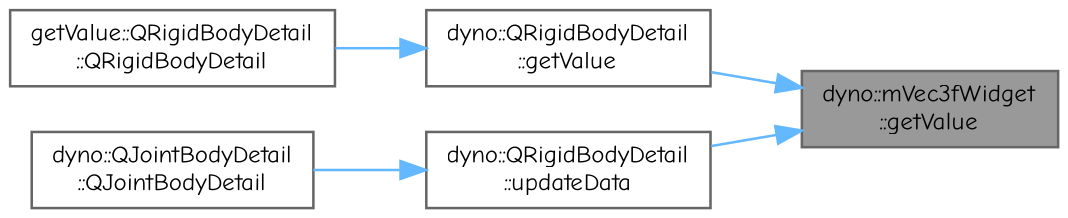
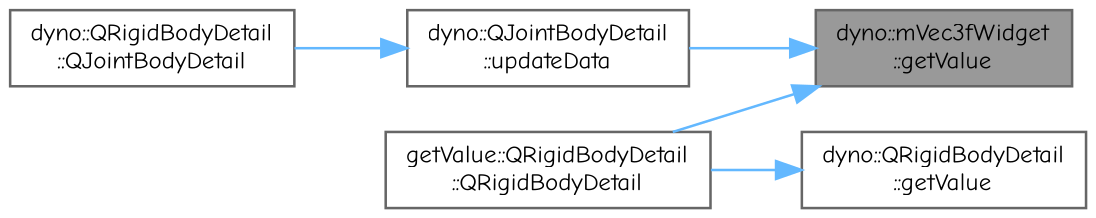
(744, 78) -> (734, 113)
(173, 170) -> (152, 48)
(568, 170) -> (548, 48)
